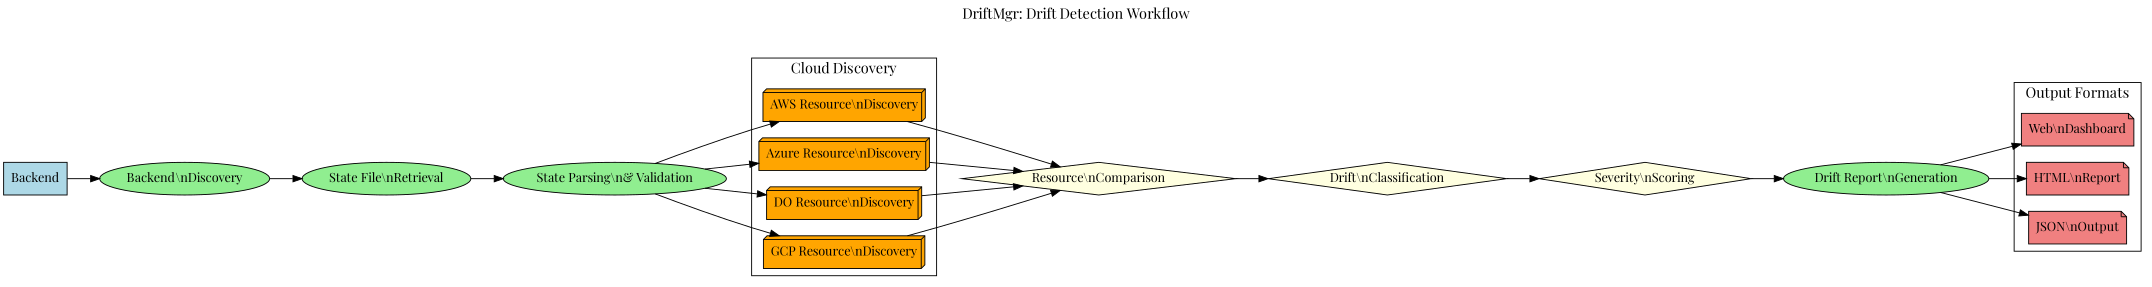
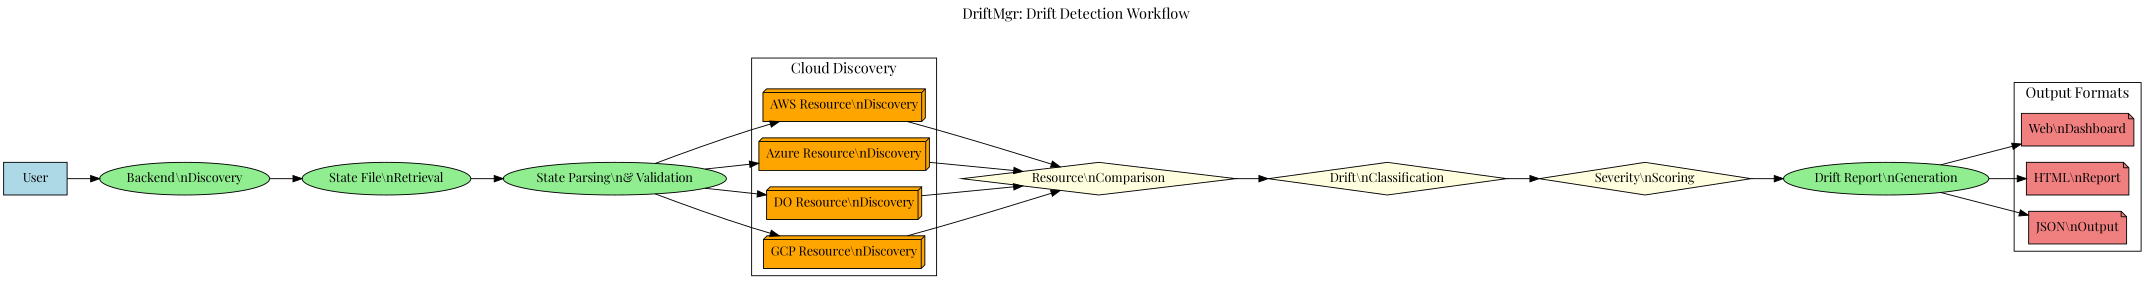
(35, 179) -> (35, 179)
